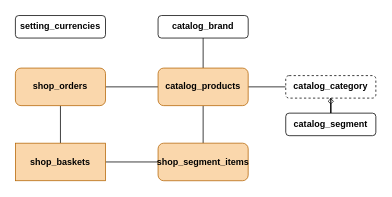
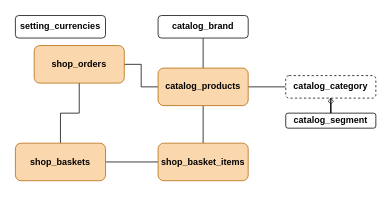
(60, 87) -> (79, 64)
(330, 124) -> (330, 120)
(60, 162) -> (60, 162)
(203, 162) -> (203, 162)
